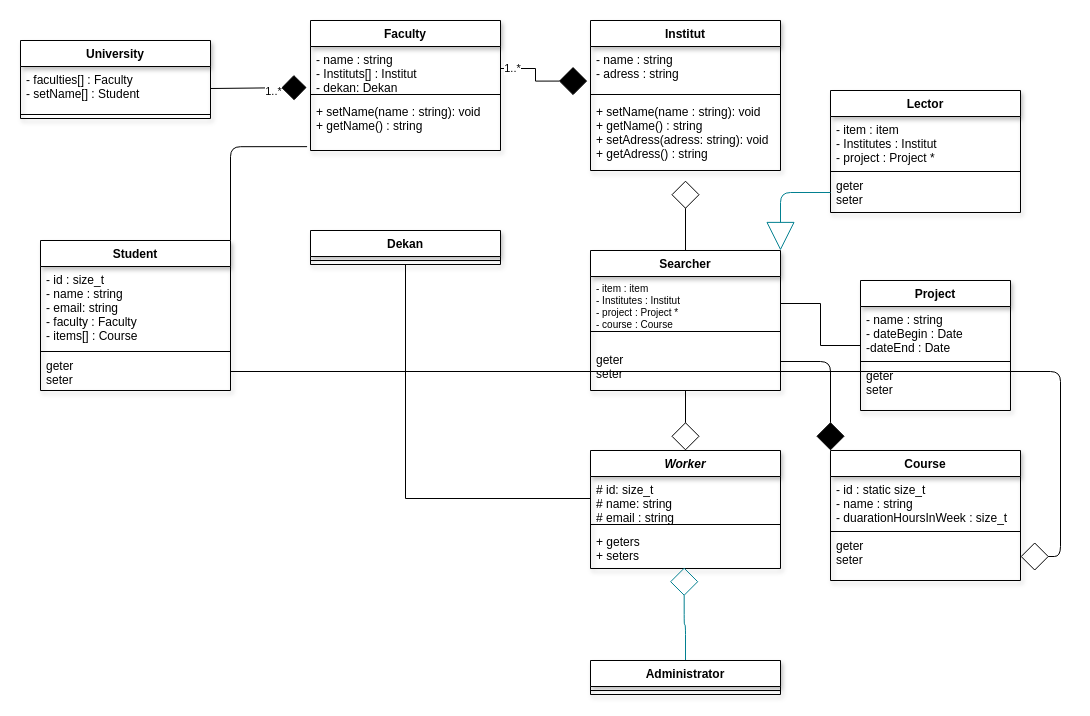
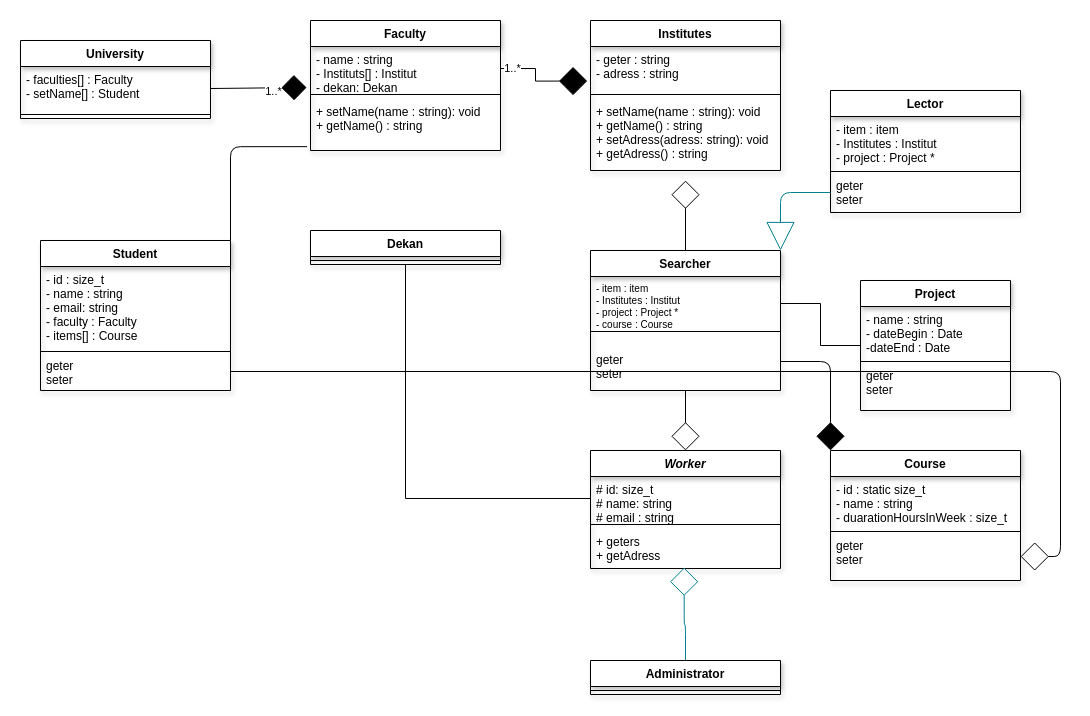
(685, 34) -> (685, 34)
(639, 60) -> (642, 60)
(621, 542) -> (621, 542)
